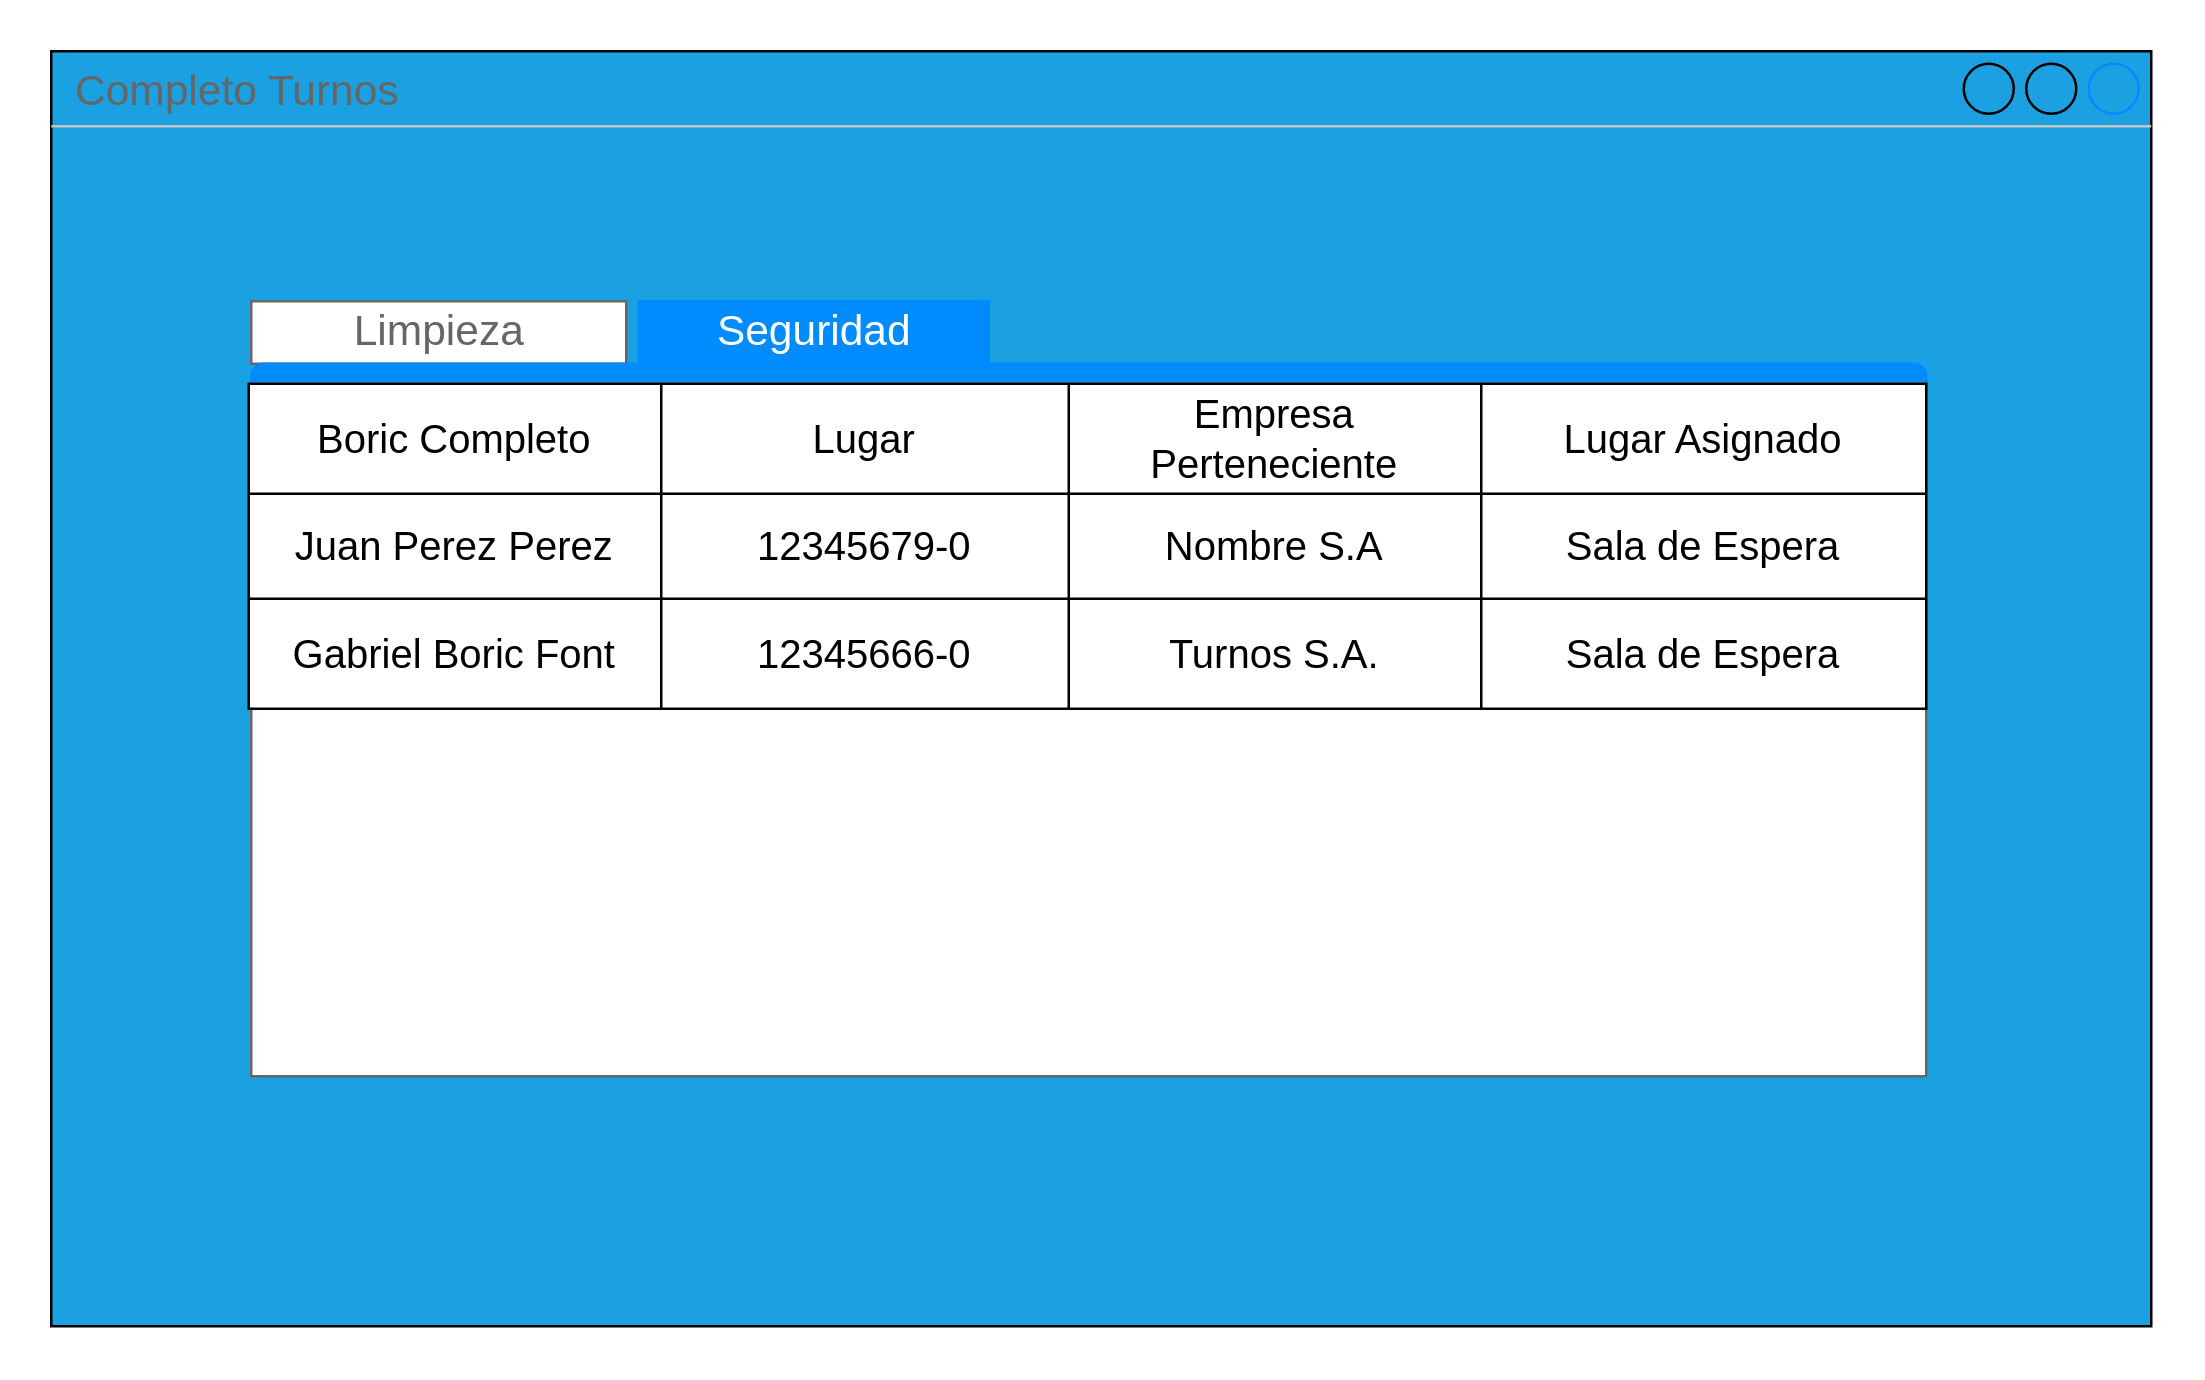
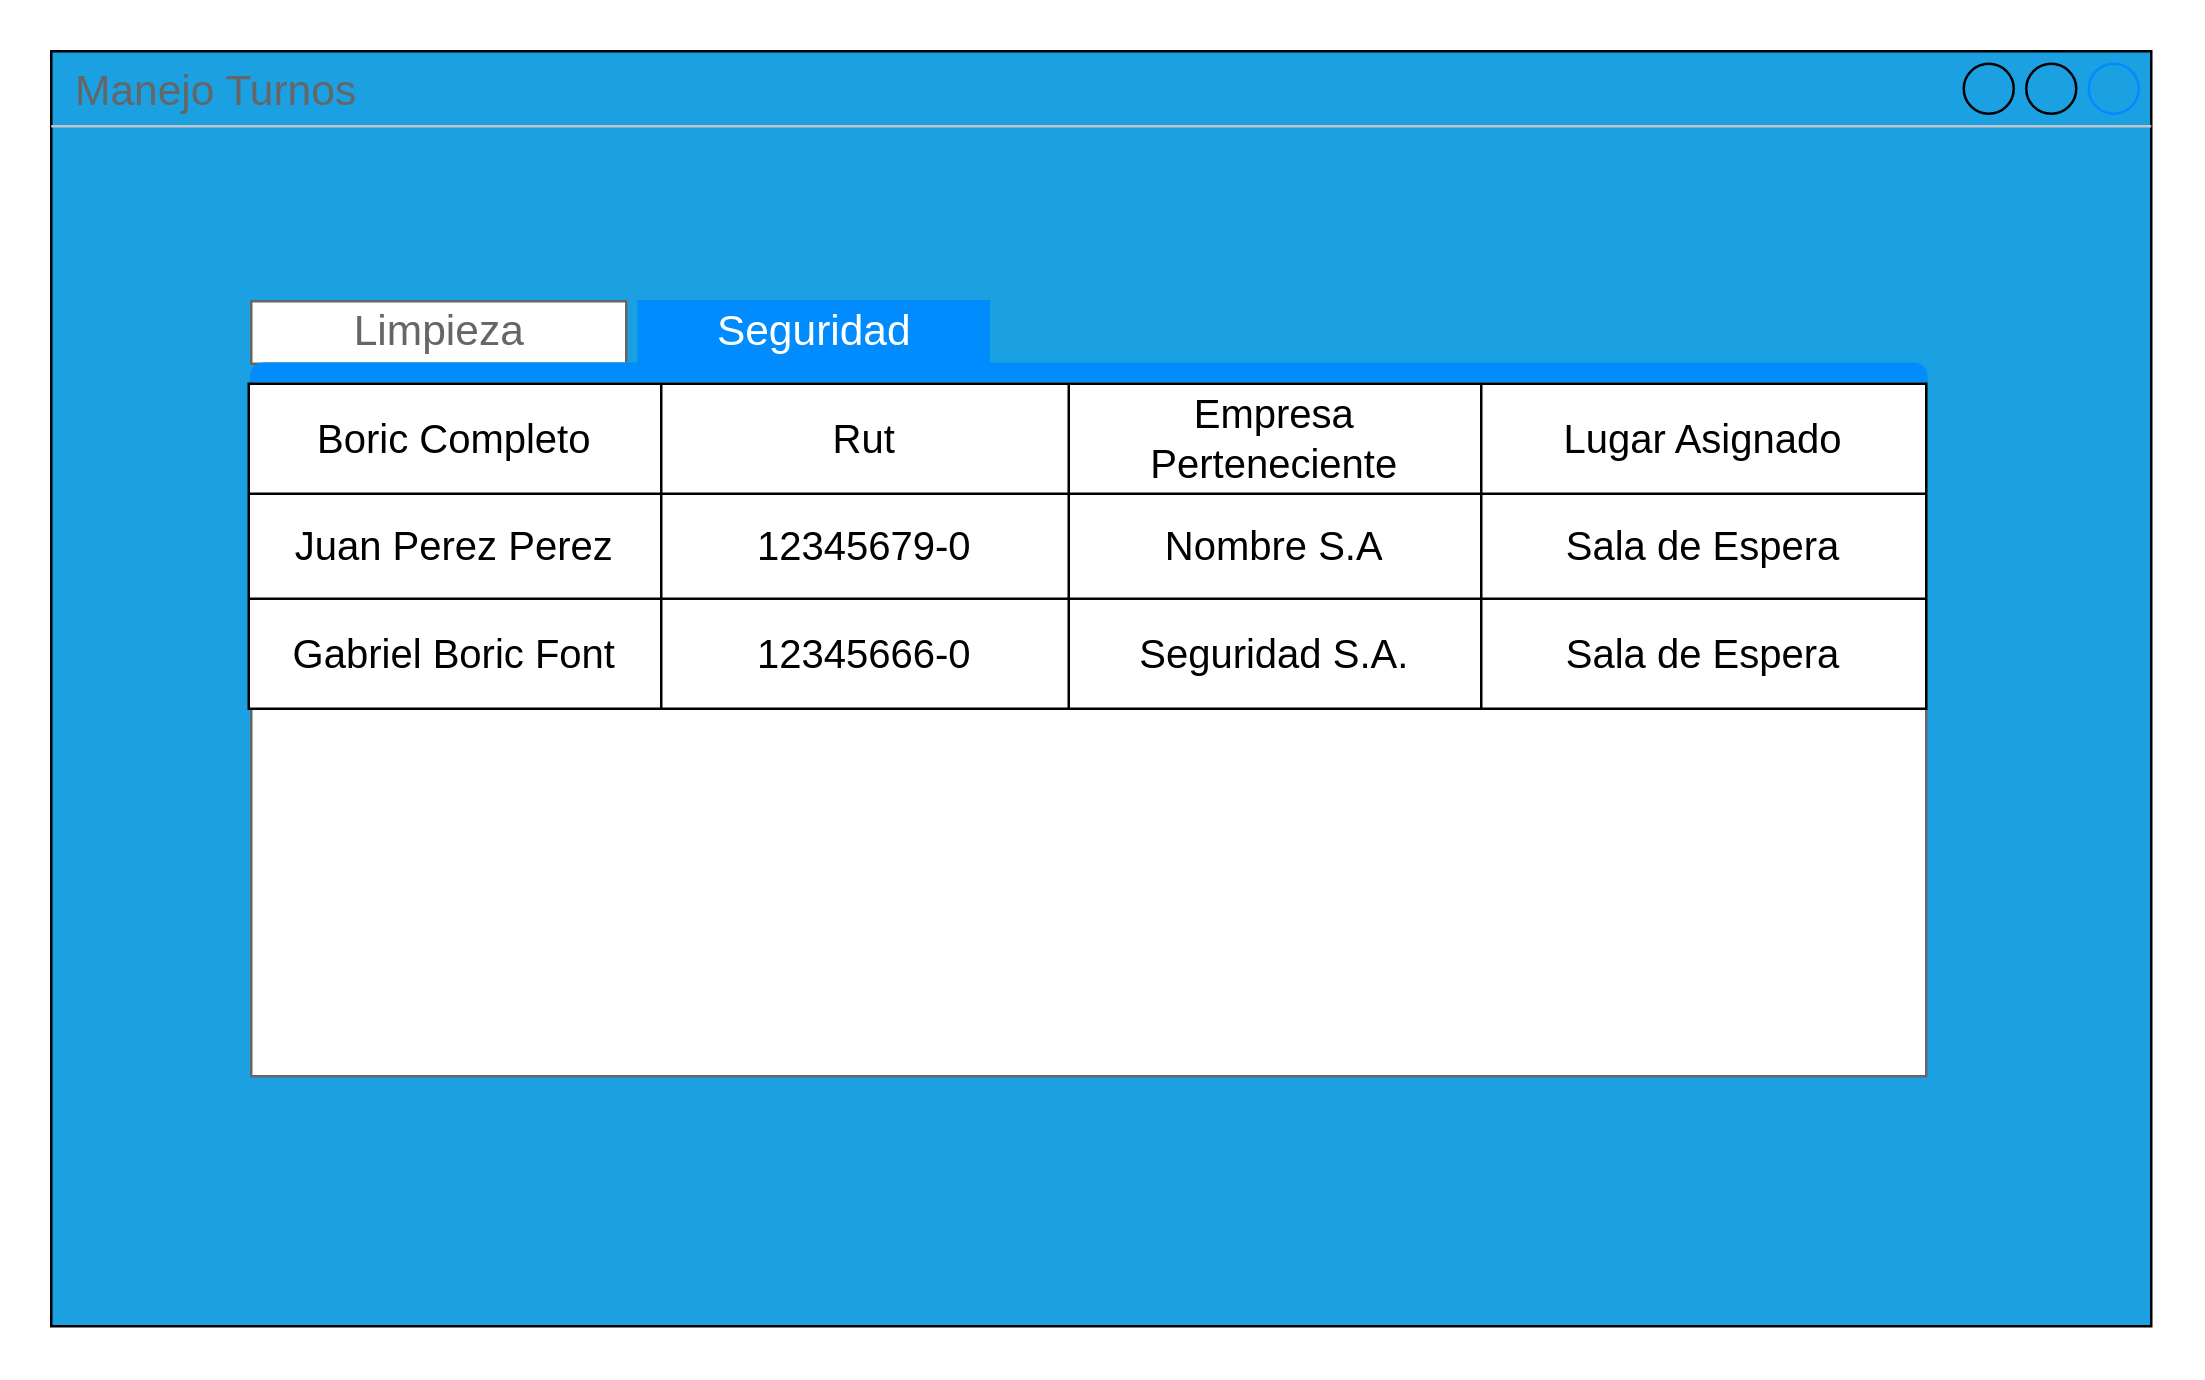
(244, 94) -> (225, 94)
(865, 439) -> (865, 439)
(1275, 654) -> (1275, 654)
